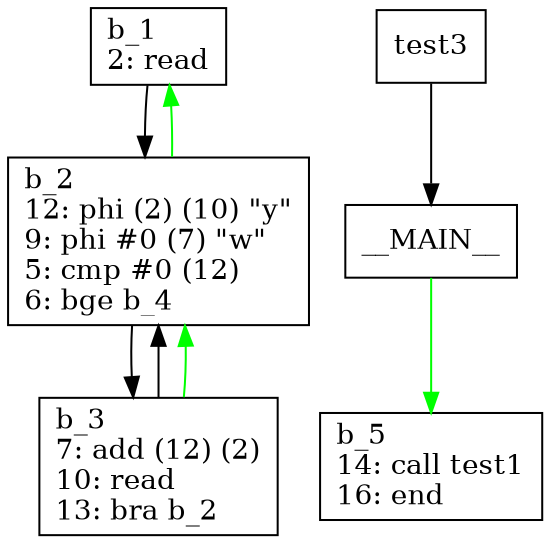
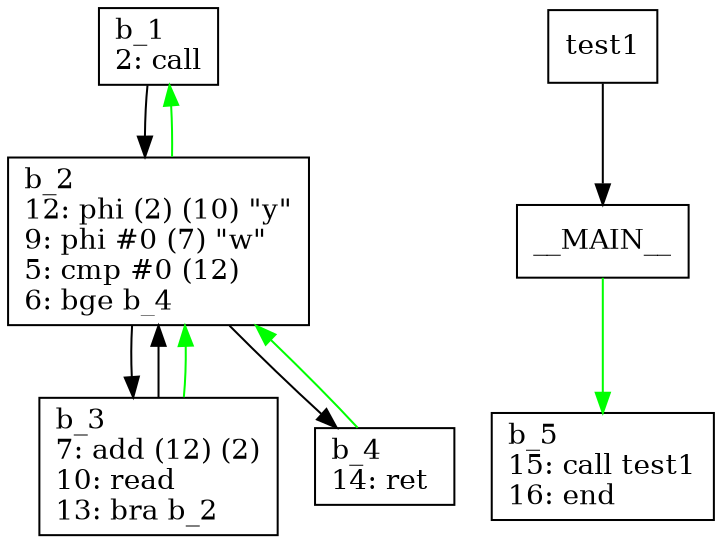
(159, 46) -> (159, 46)
(431, 46) -> (603, 46)
none -> (385, 466)
(431, 466) -> (603, 466)
